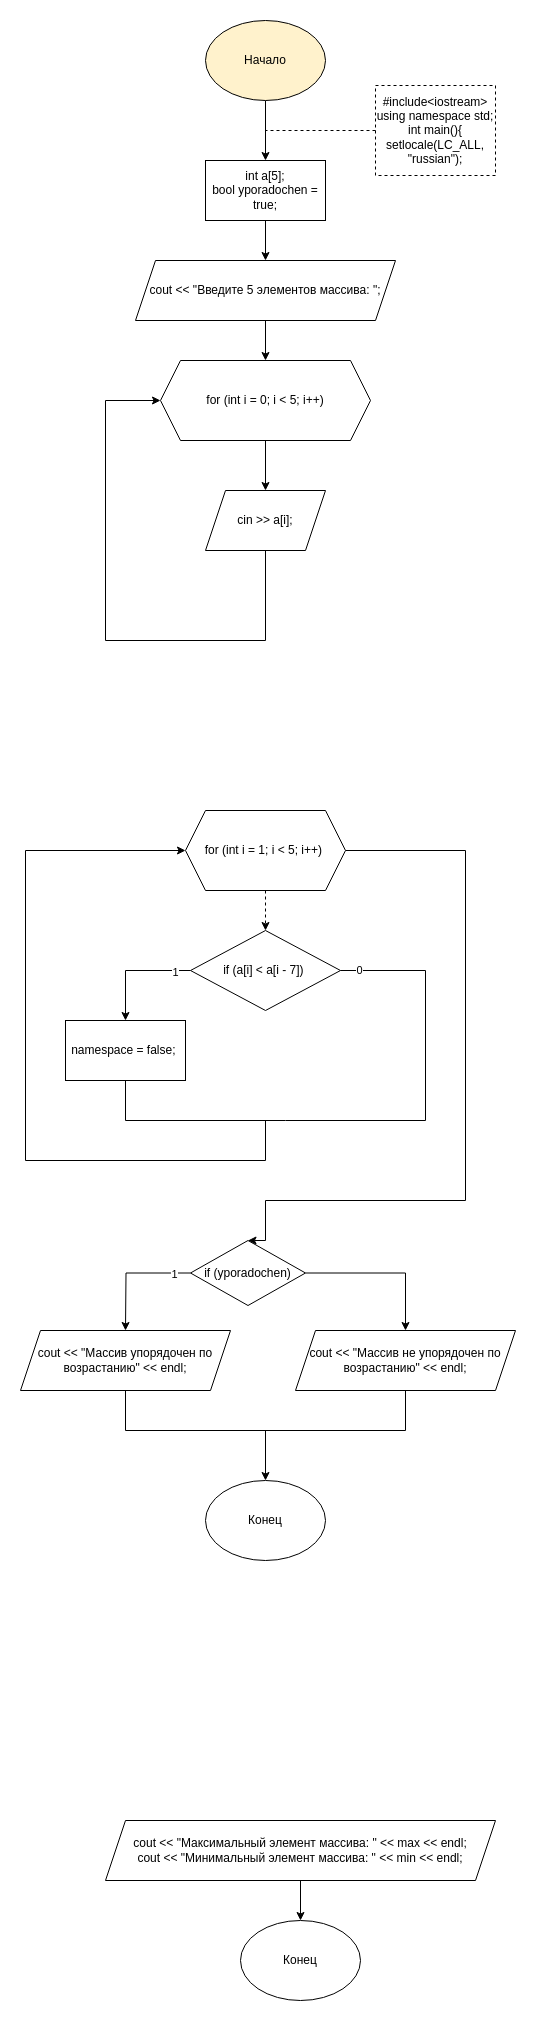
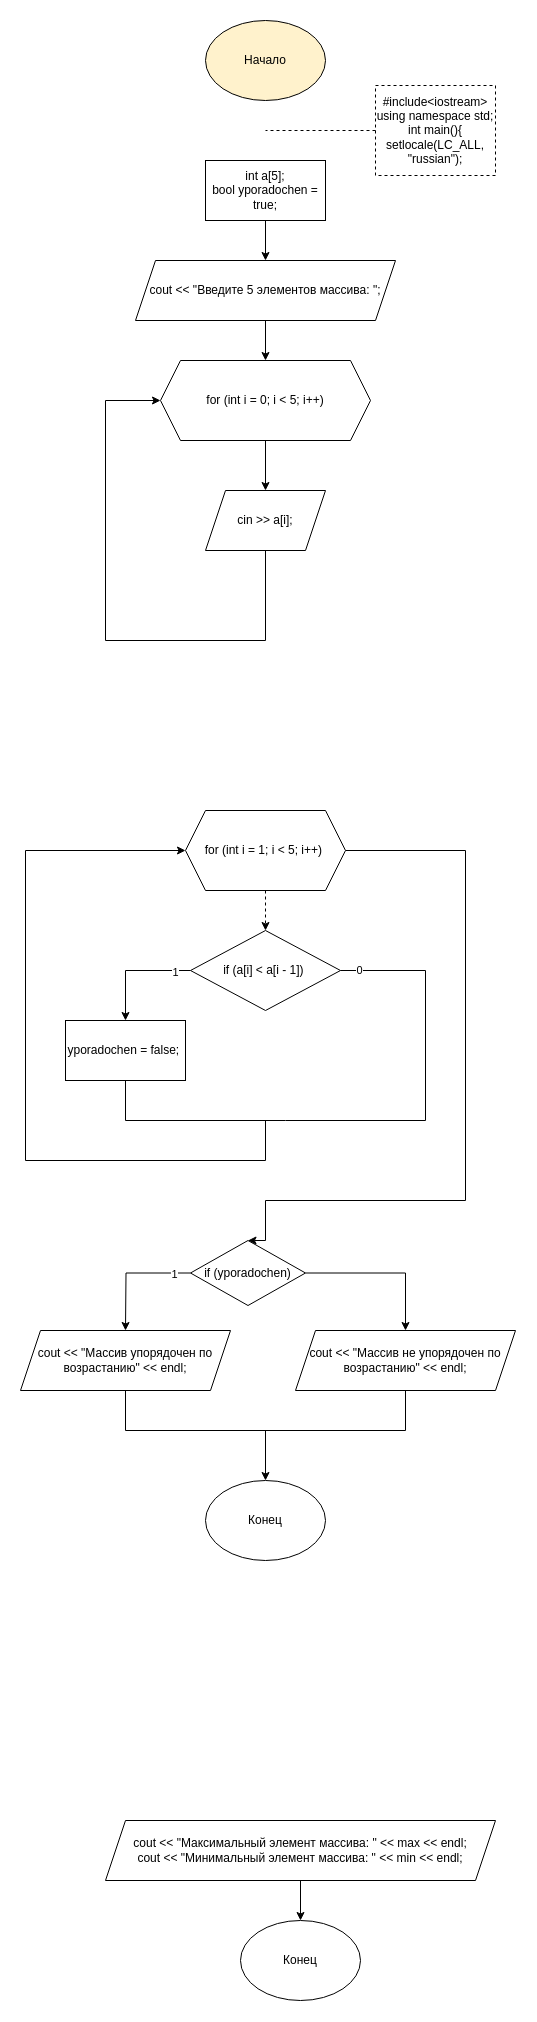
(266, 127) -> none
(266, 971) -> (266, 971)
(126, 1051) -> (126, 1051)
